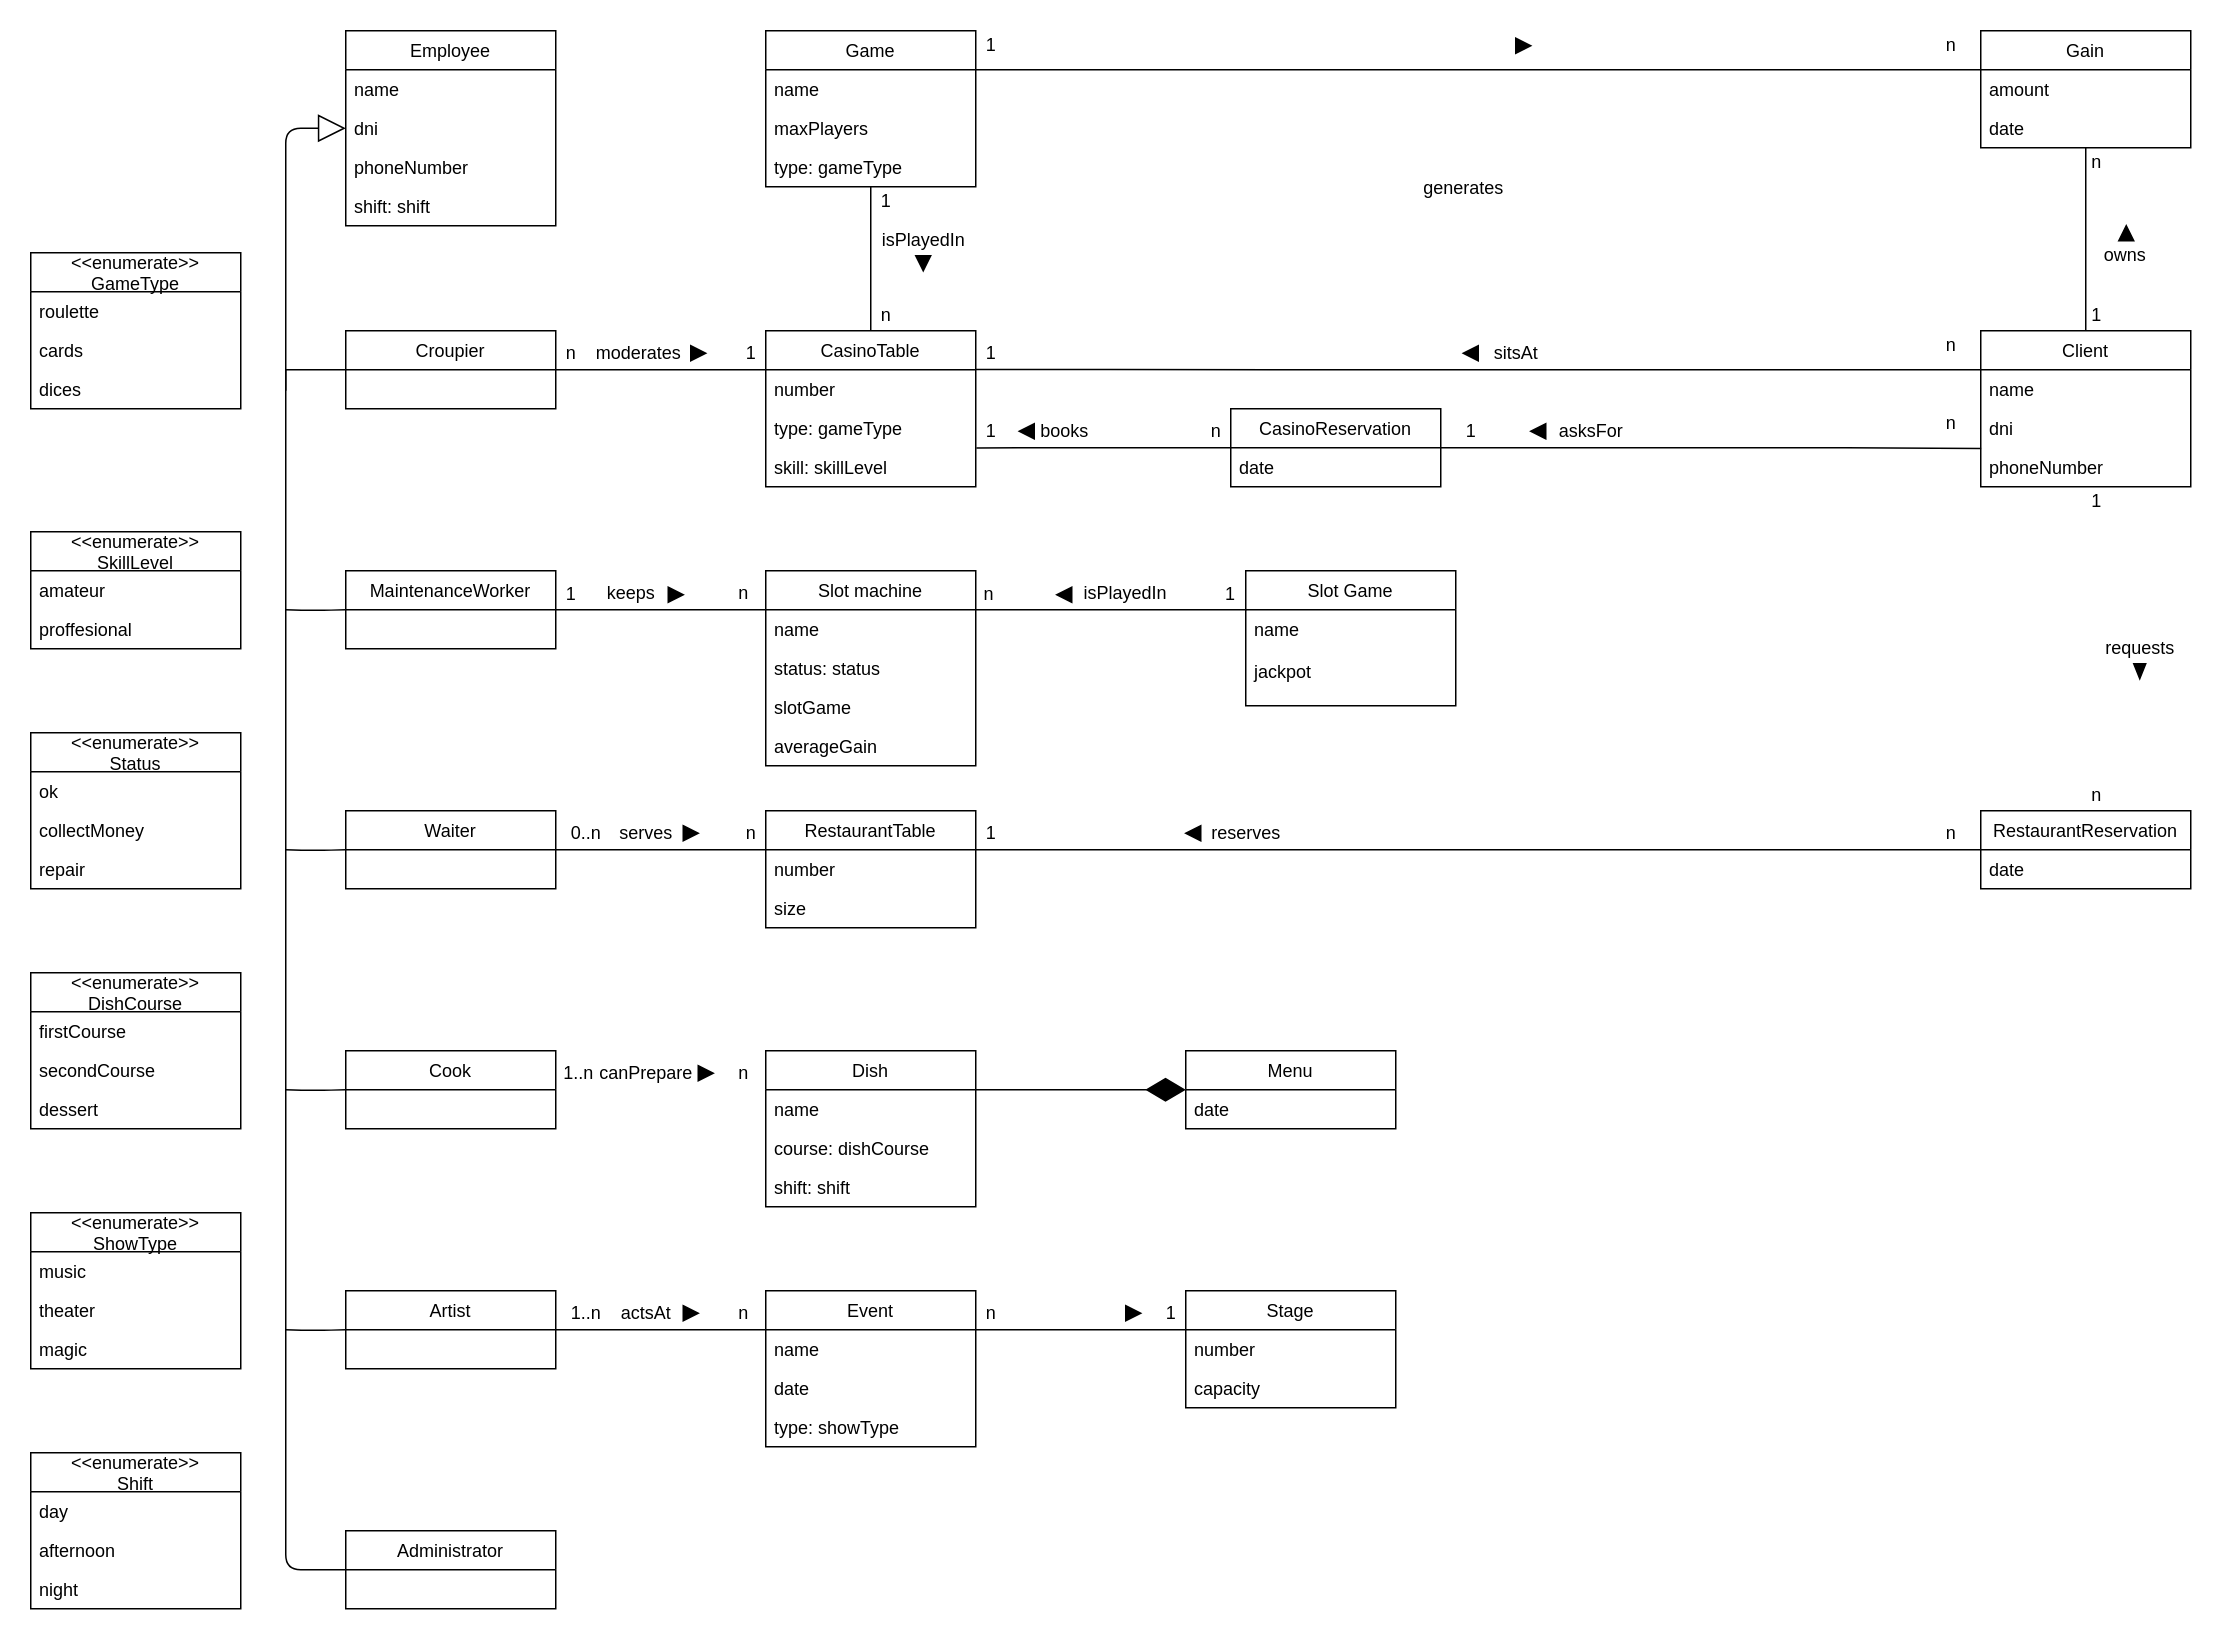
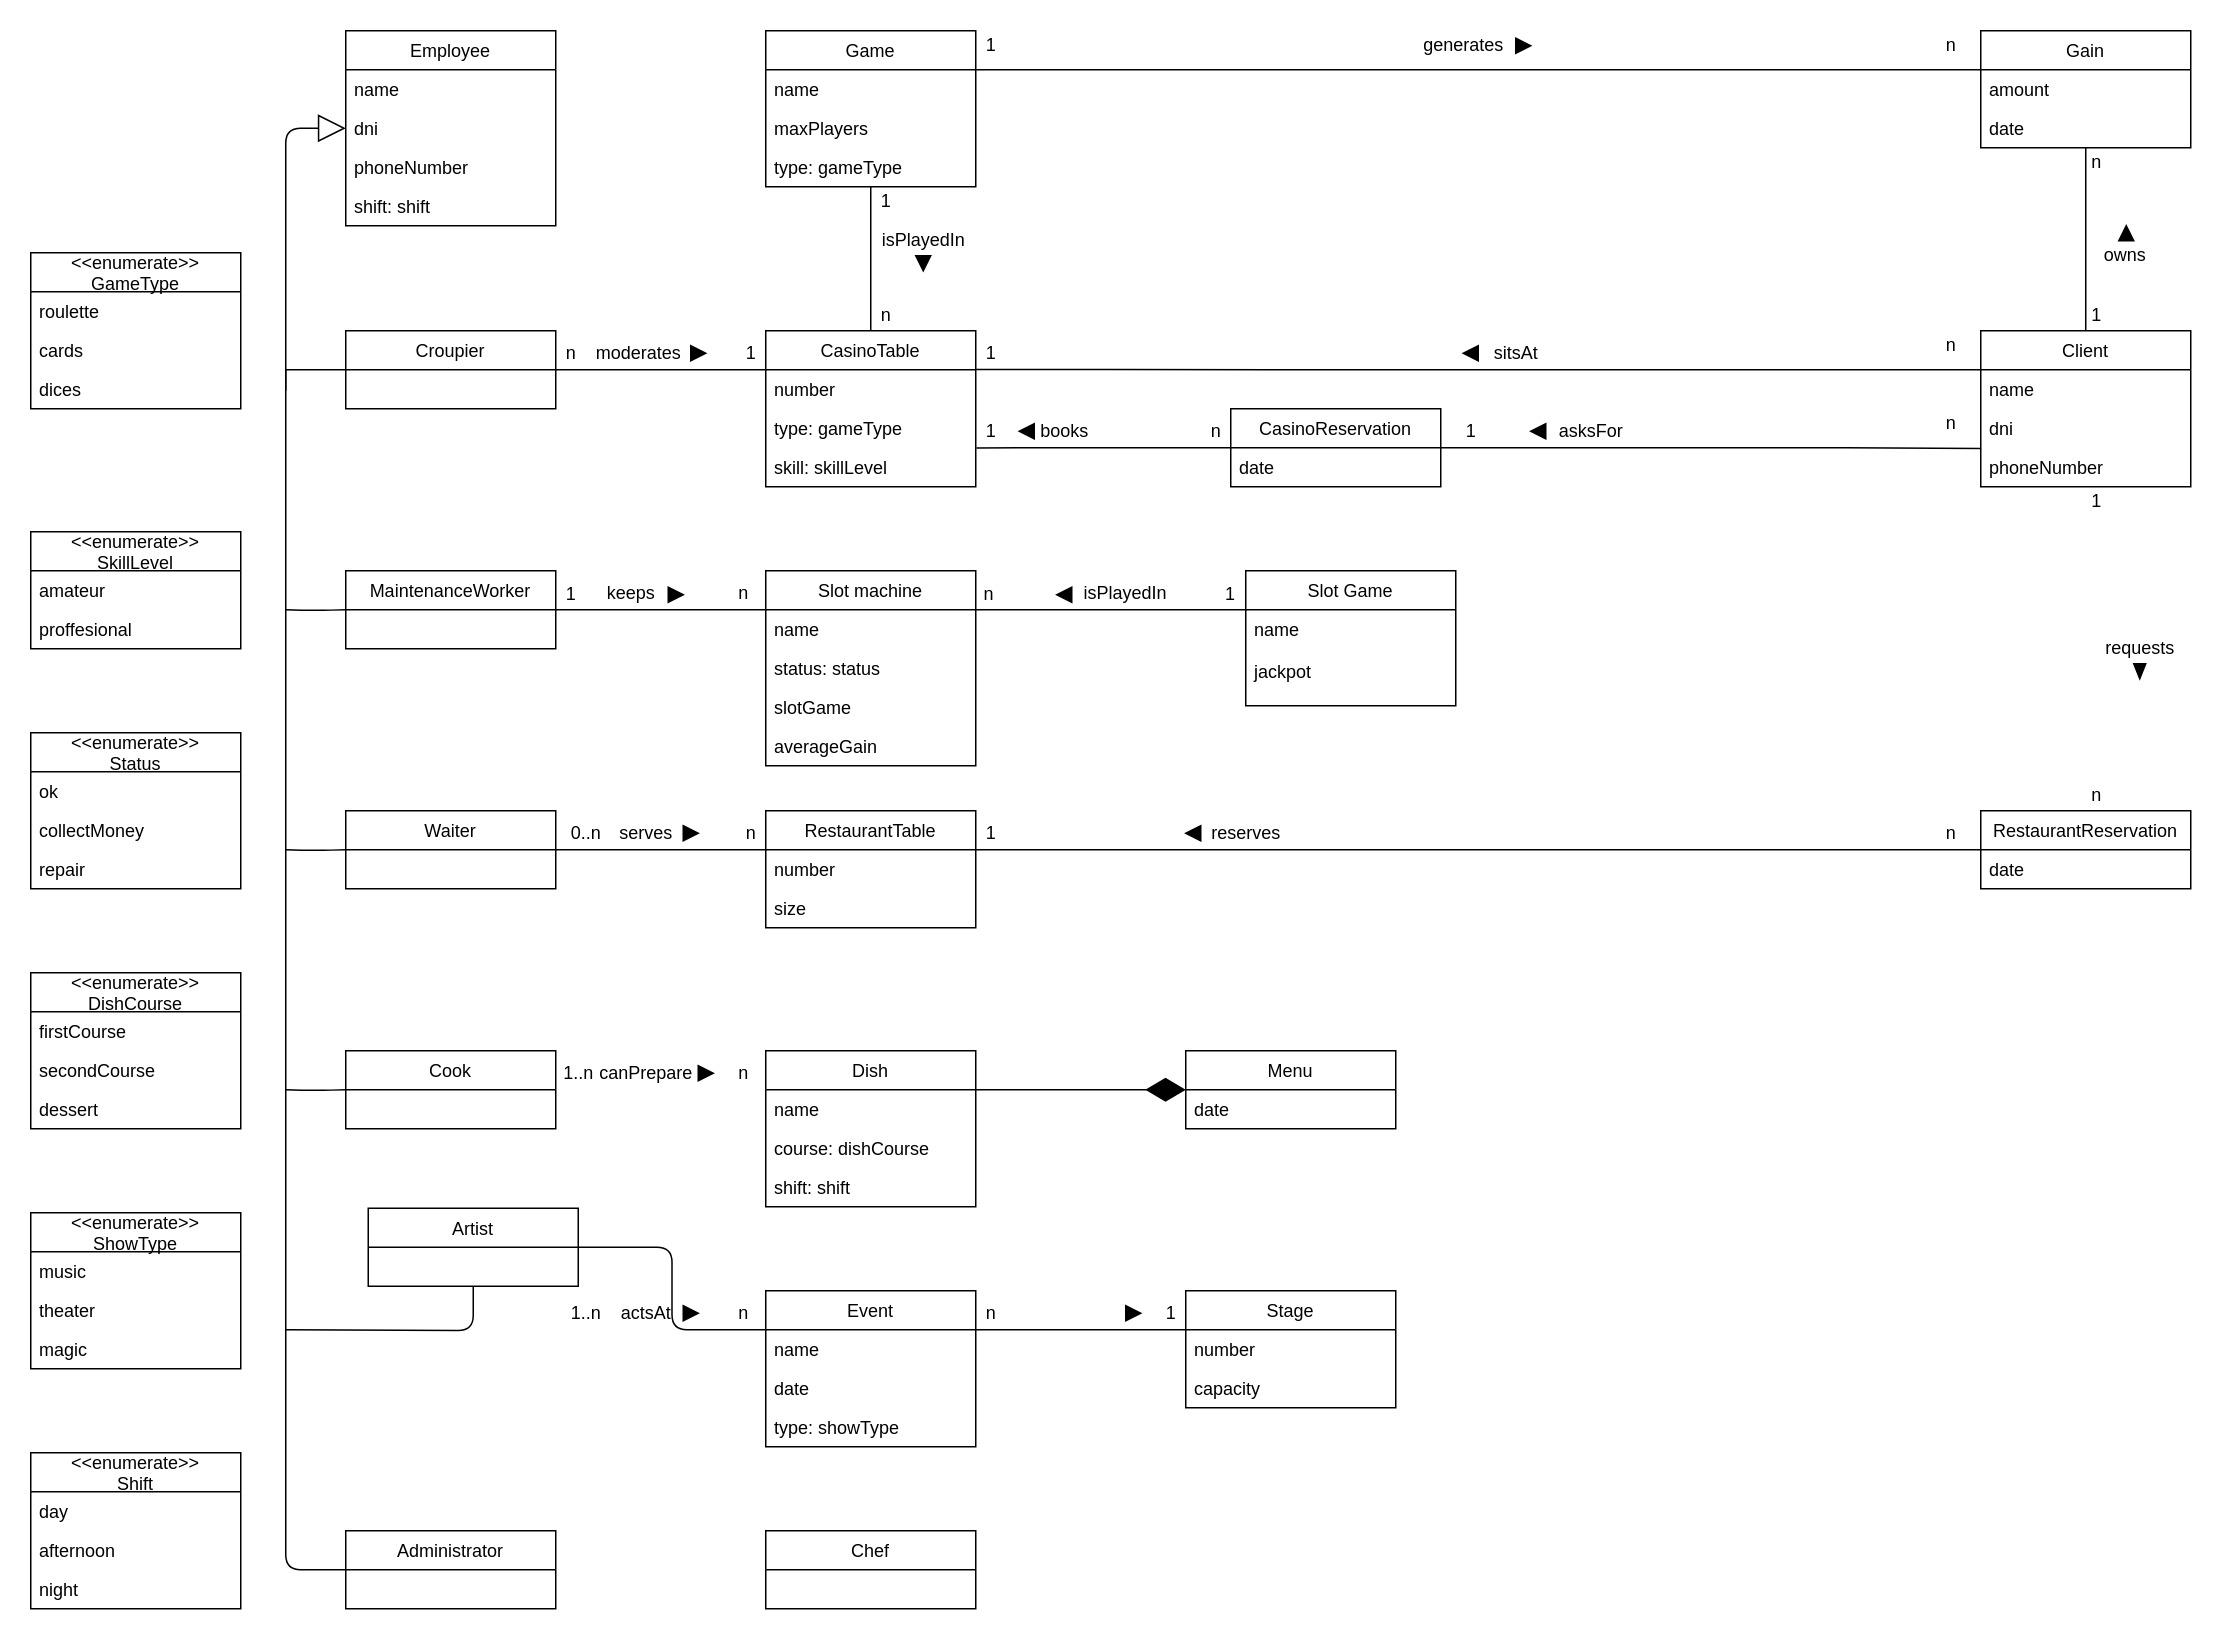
(1463, 188) -> (1463, 46)
(451, 1330) -> (473, 1247)
none -> (871, 1570)
